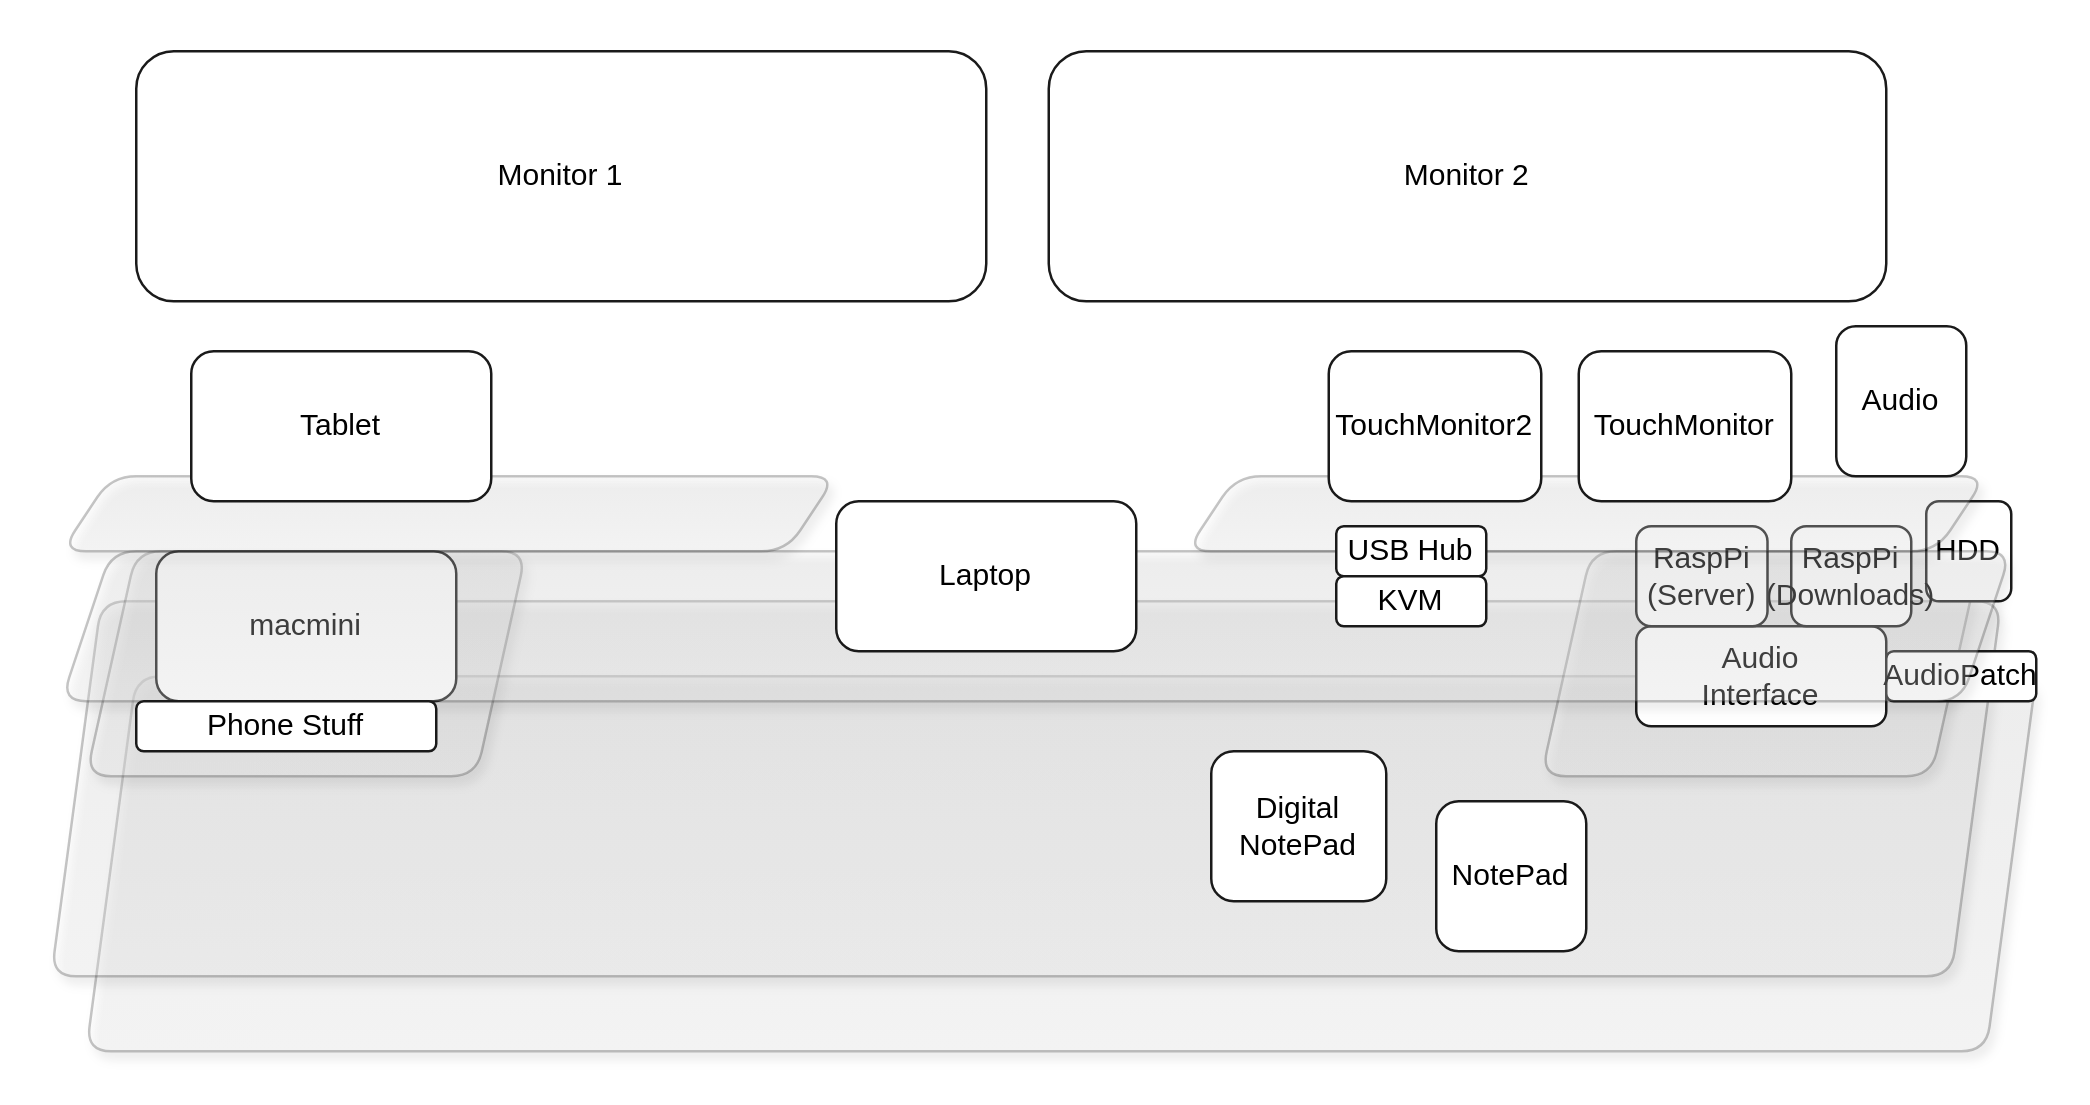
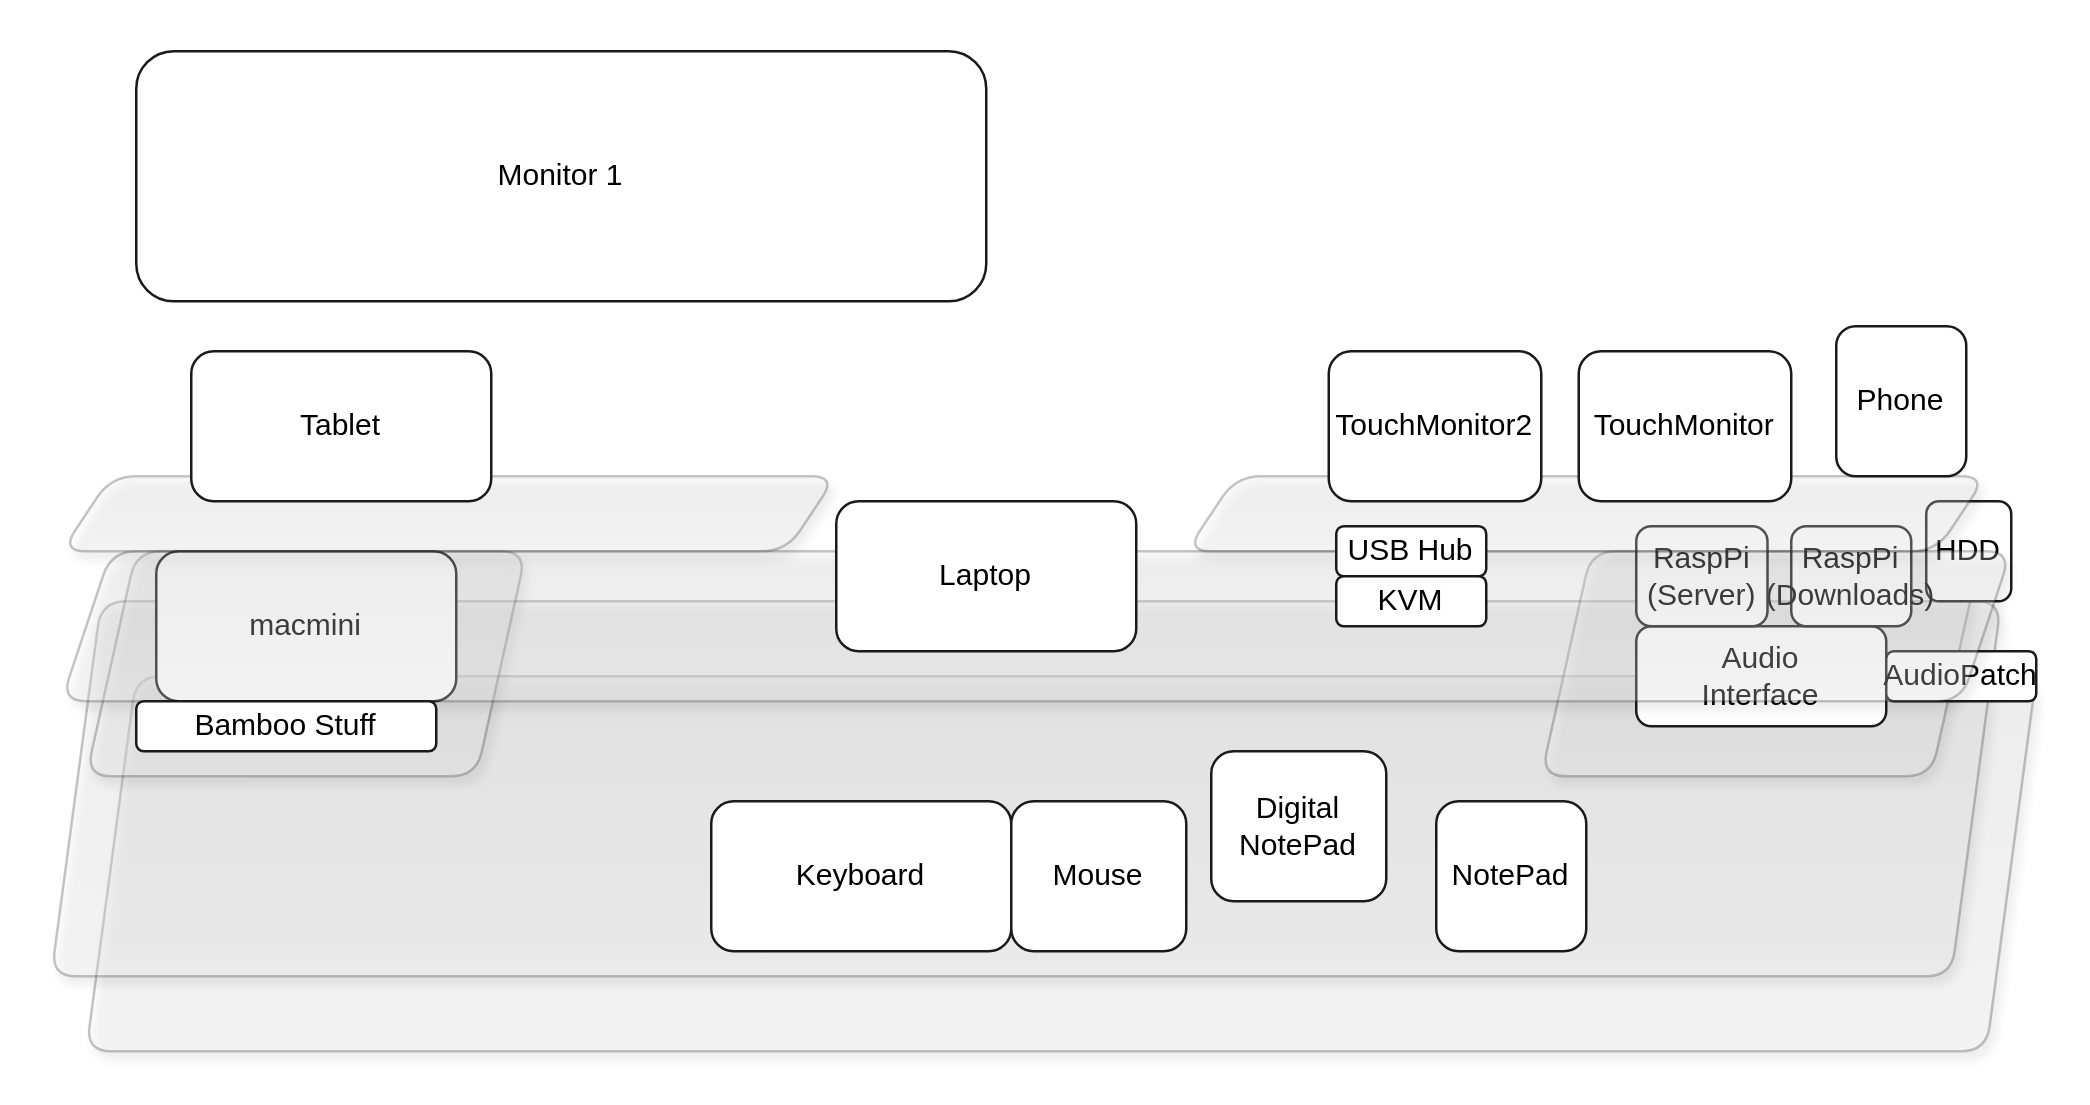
(1468, 176) -> none
(1901, 401) -> (1901, 401)
(286, 726) -> (286, 726)
none -> (861, 876)
none -> (1099, 876)
